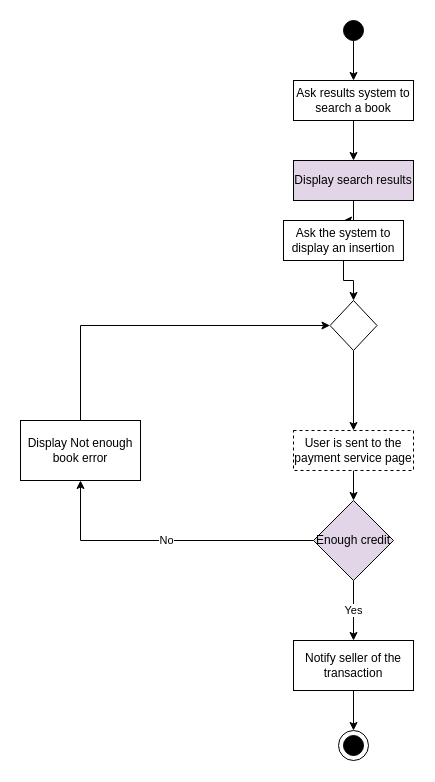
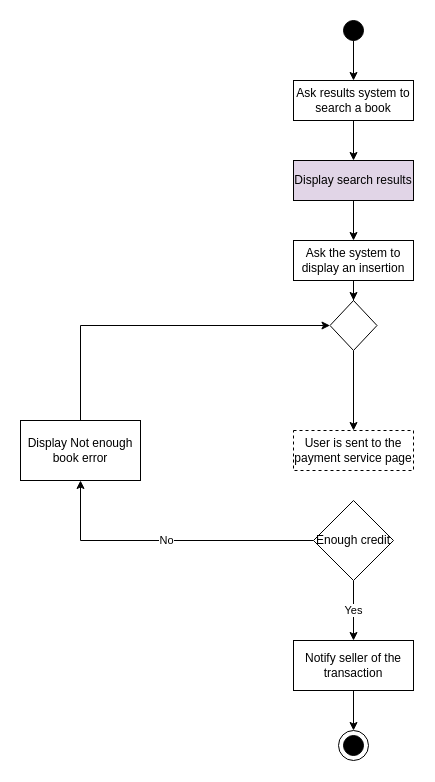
(344, 241) -> (354, 261)
(354, 490) -> none
(354, 541) -> (354, 541)
